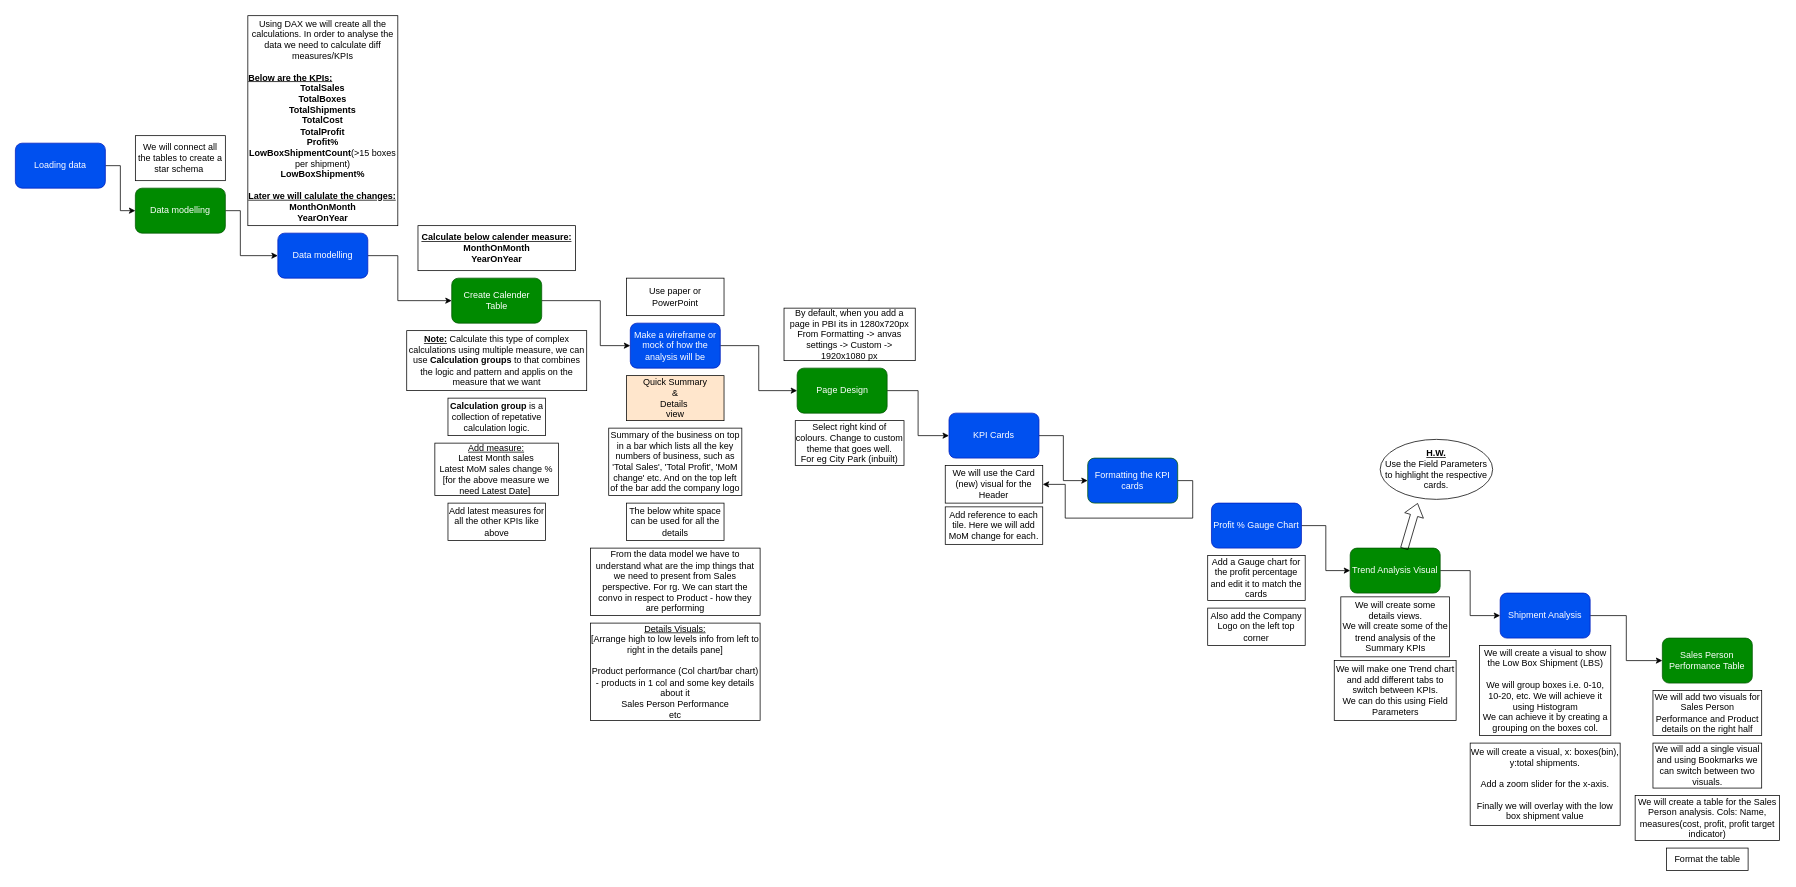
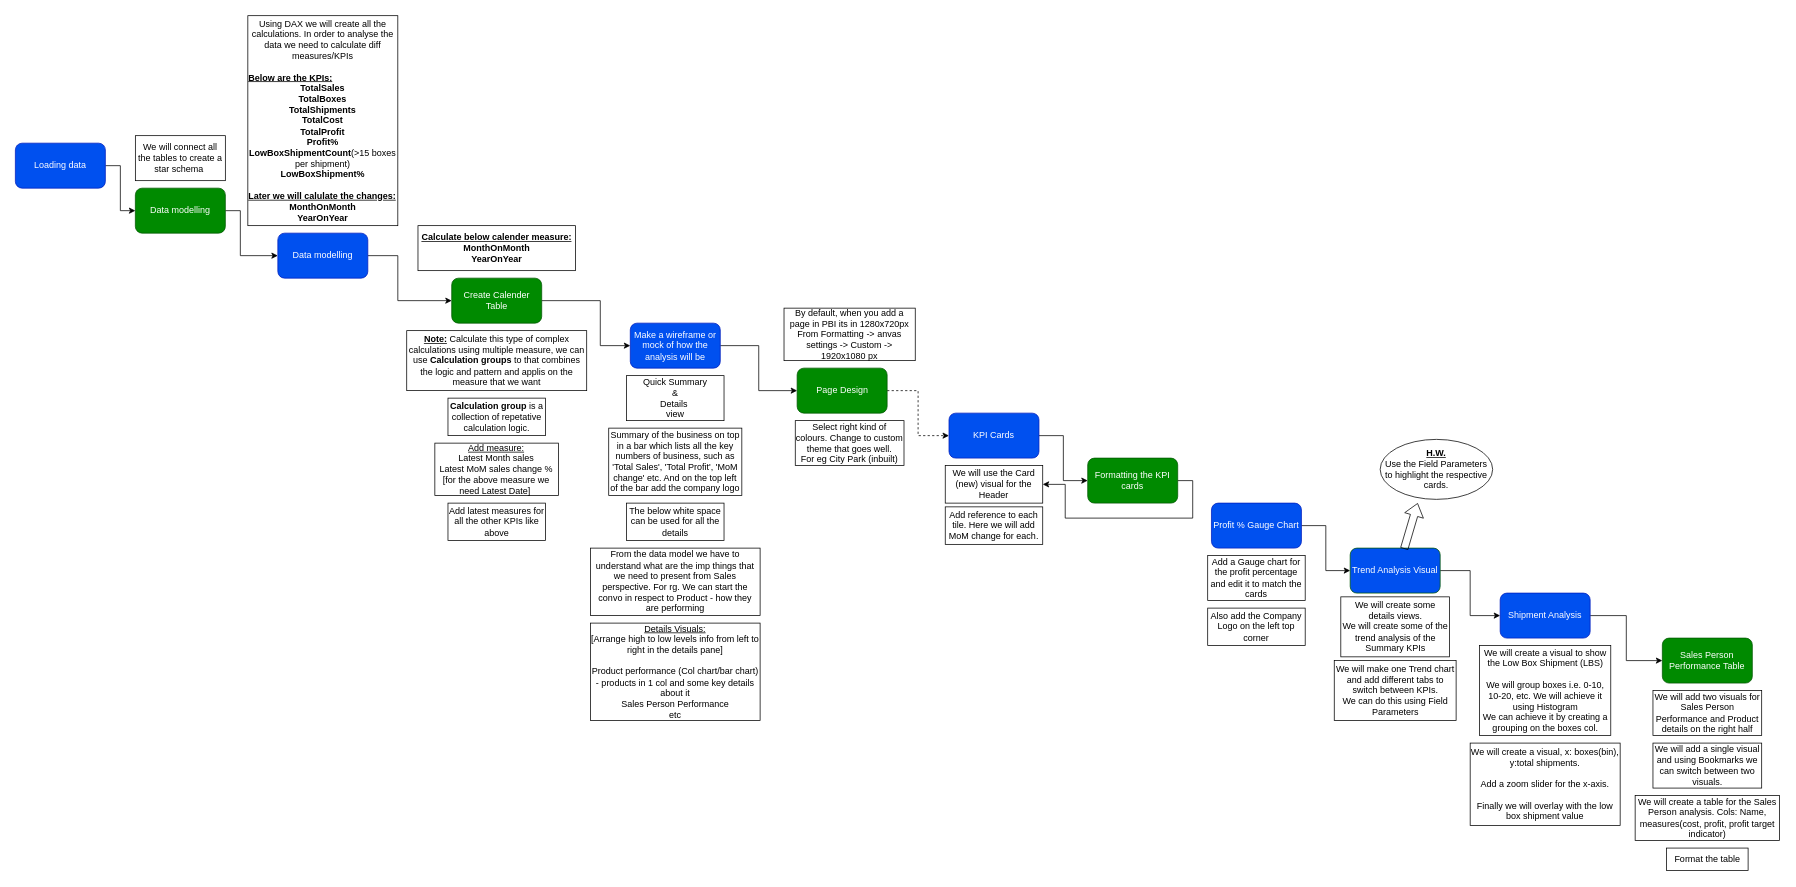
(675, 297) -> none
(675, 398) -> (675, 398)
(918, 409) -> (918, 409)
(1133, 480) -> (1133, 480)
(1395, 570) -> (1395, 570)
